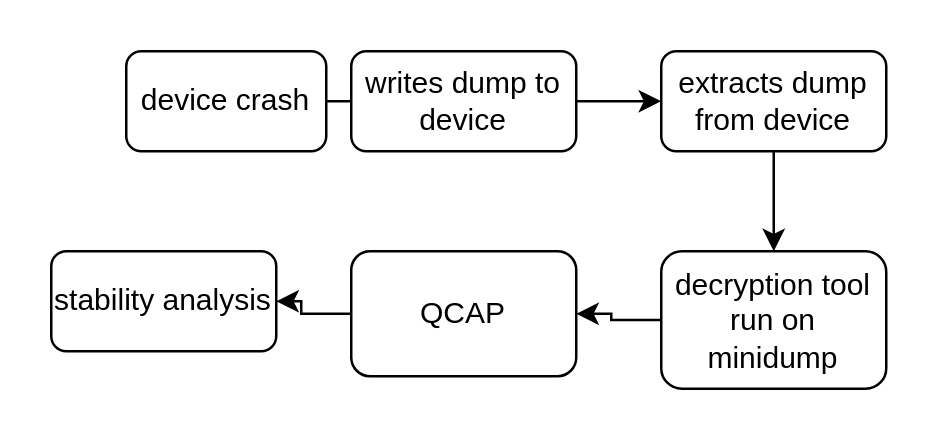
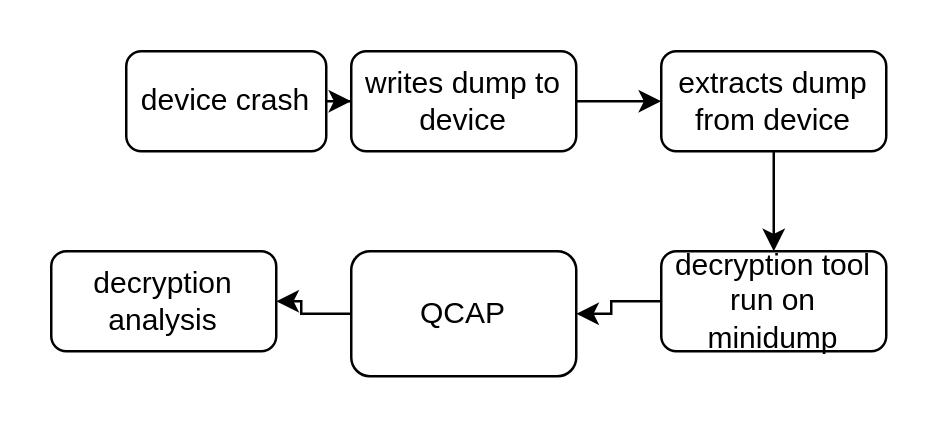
(340, 101) -> (333, 101)
(164, 301) -> (164, 301)
(774, 320) -> (774, 301)
